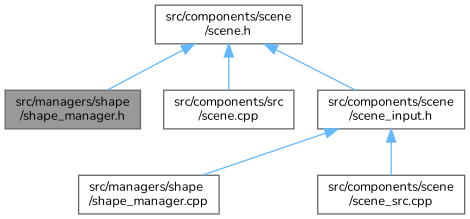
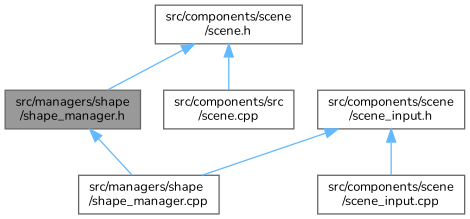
(316, 70) -> none
none -> (115, 157)
(391, 195) -> (391, 195)
